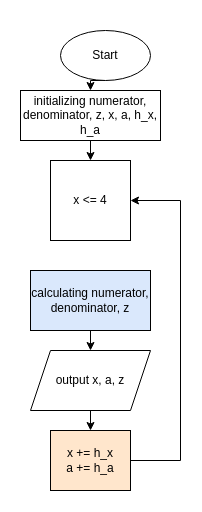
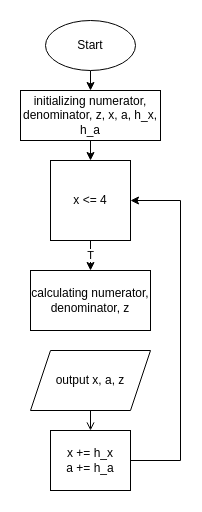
(106, 56) -> (91, 46)
none -> (91, 260)
(91, 301) -> (91, 301)
(91, 337) -> none
(91, 422) -> (91, 424)
(91, 461) -> (91, 461)
